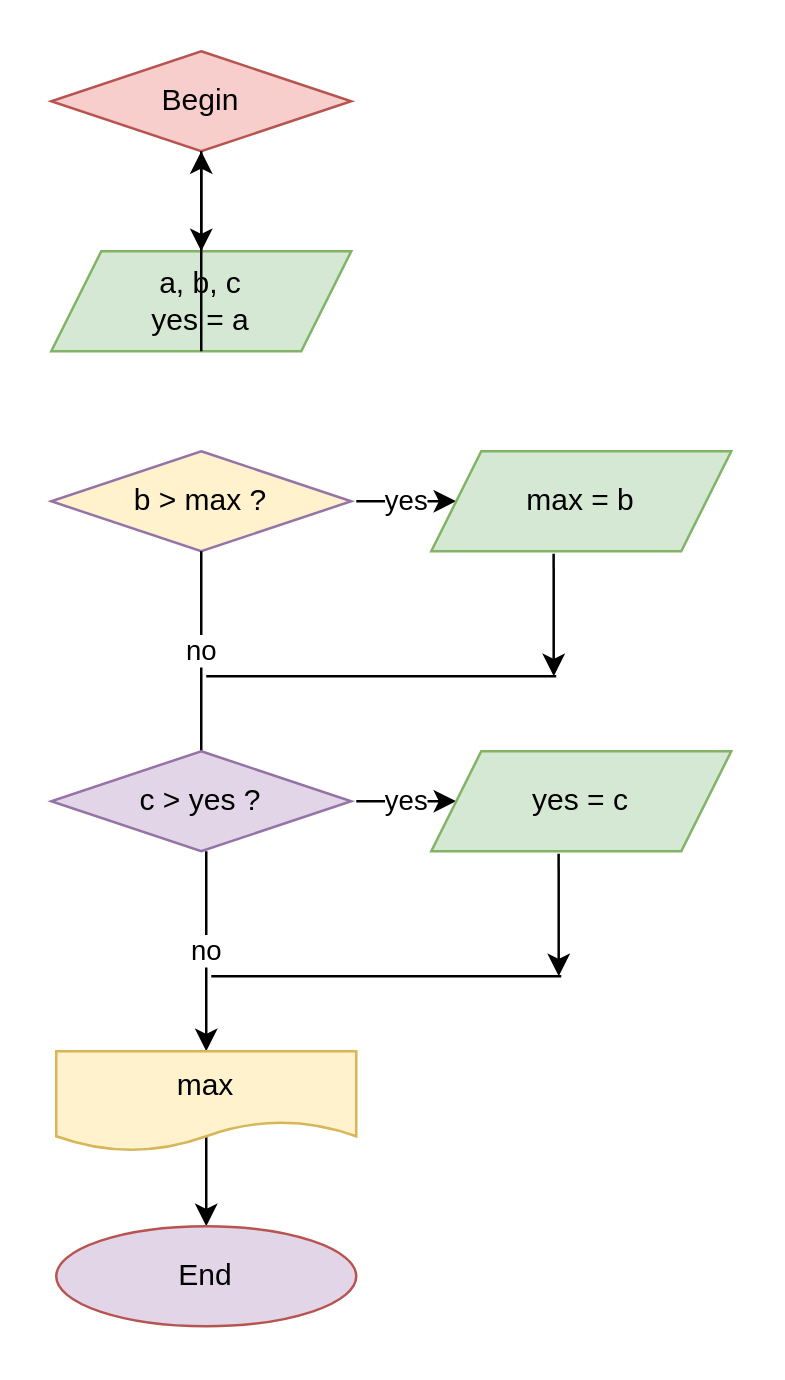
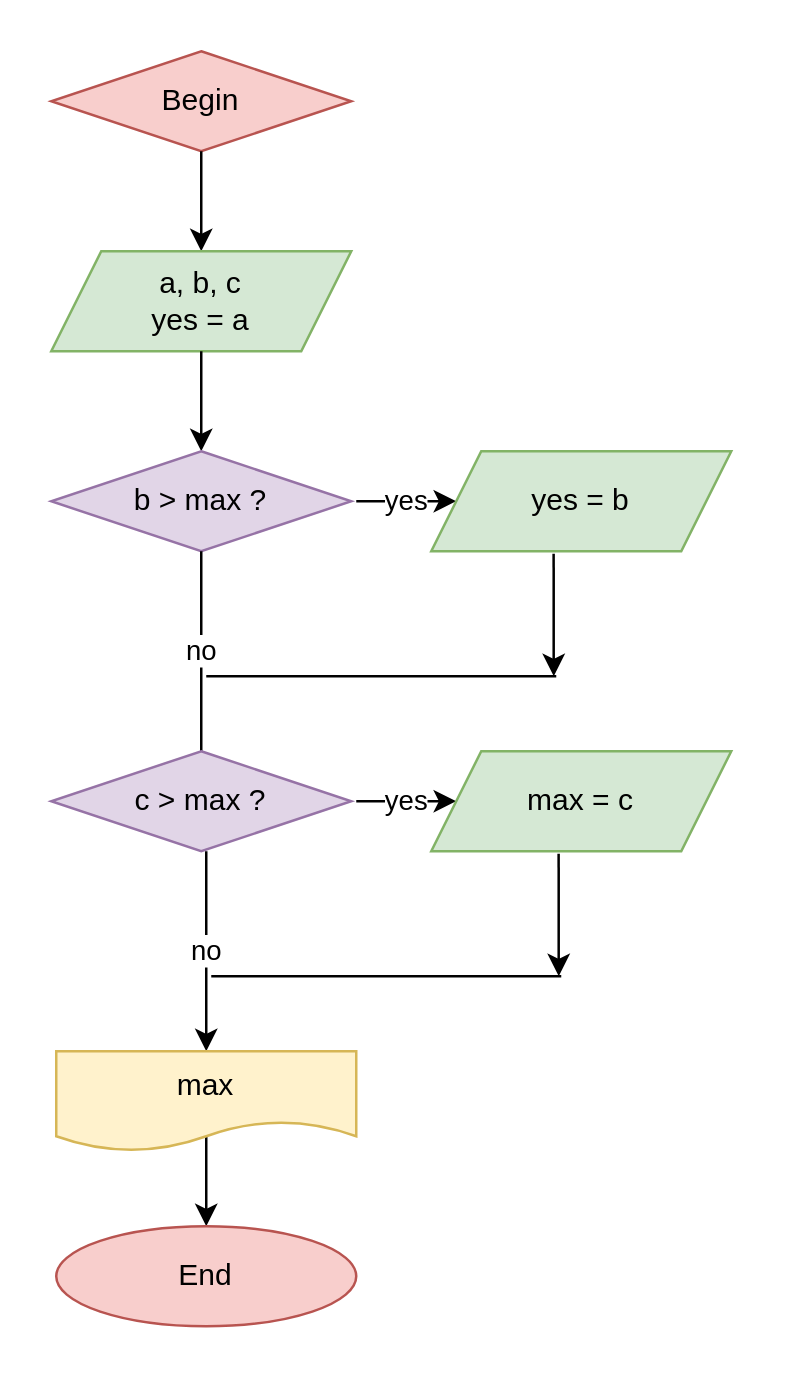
(201, 300) -> (201, 393)
(201, 501) -> (201, 501)
(581, 501) -> (581, 501)
(201, 801) -> (201, 801)
(581, 801) -> (581, 801)
(206, 1276) -> (206, 1276)
